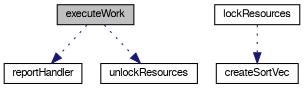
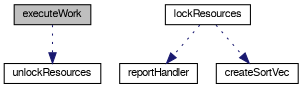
(73, 40) -> (187, 40)
